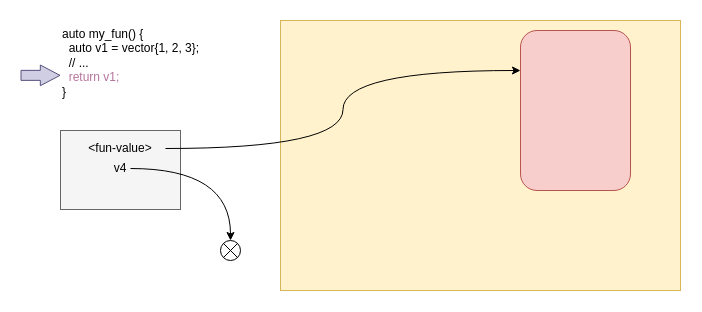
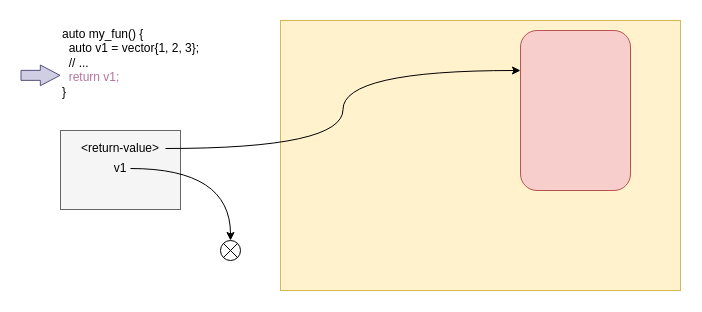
(121, 149) -> (121, 149)
(121, 169) -> (121, 169)
